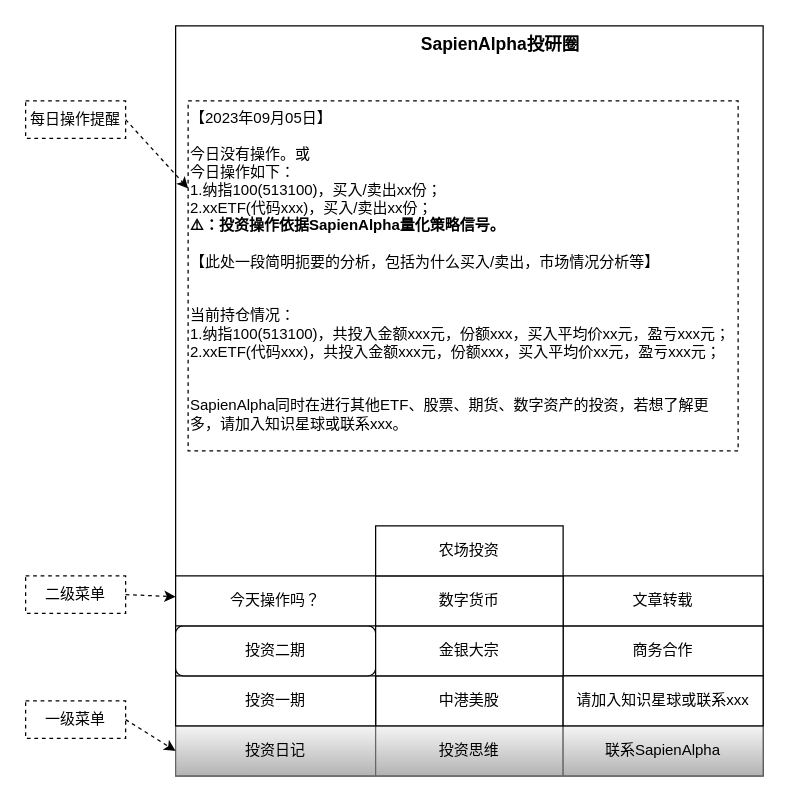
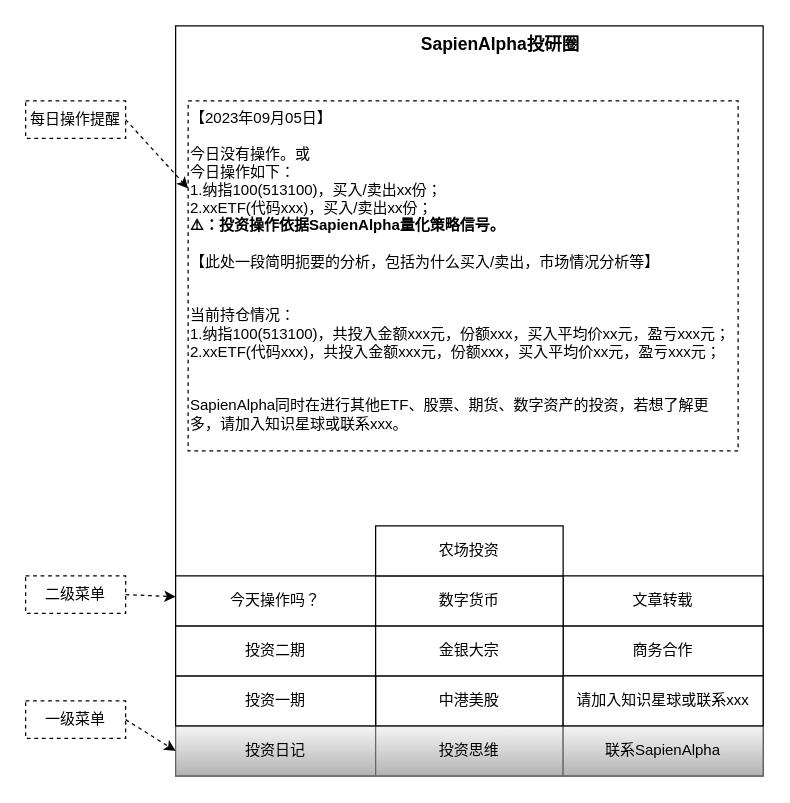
(276, 651) -> (276, 651)
